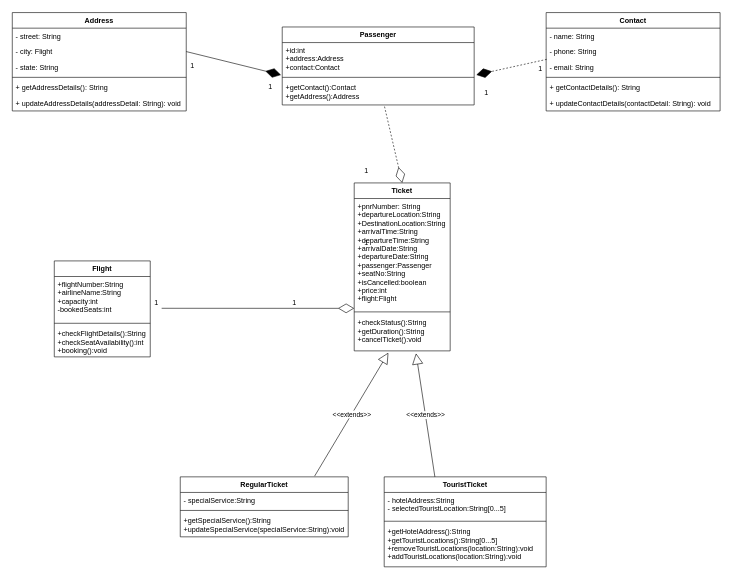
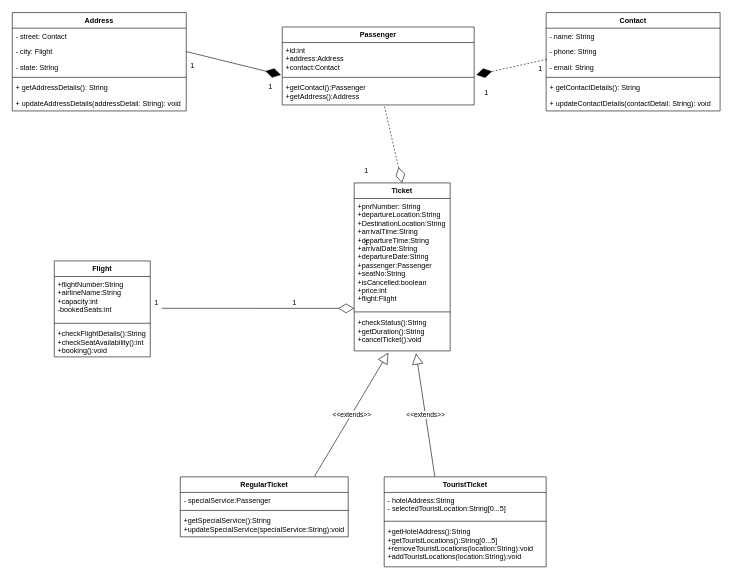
(44, 36) -> (47, 36)
(327, 88) -> (331, 88)
(224, 500) -> (231, 500)
